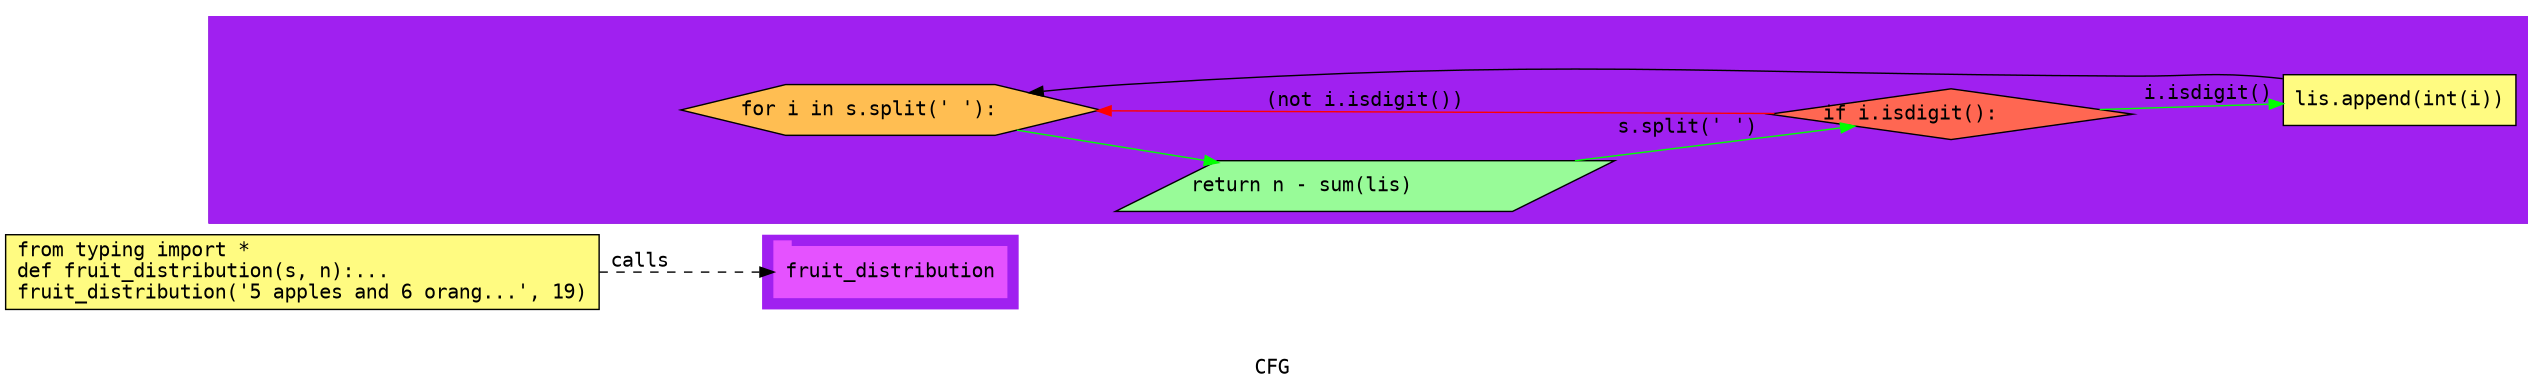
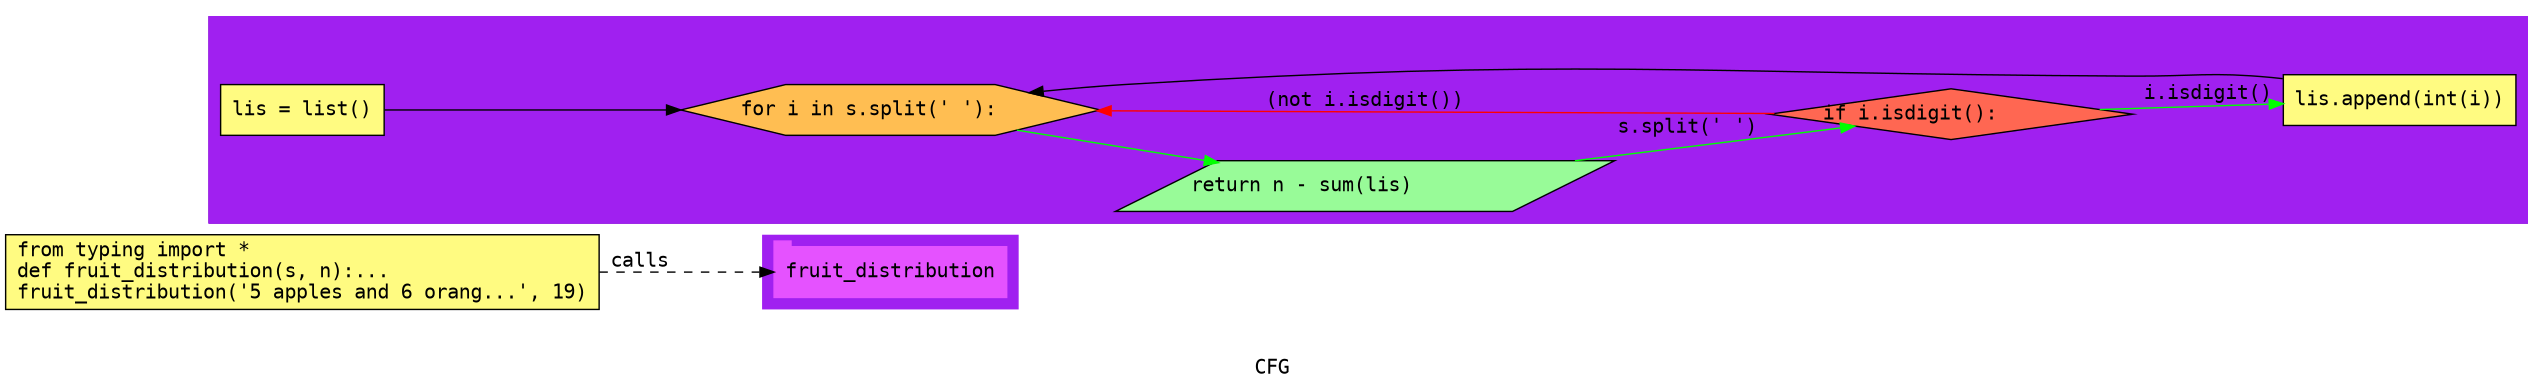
none -> (302, 110)
